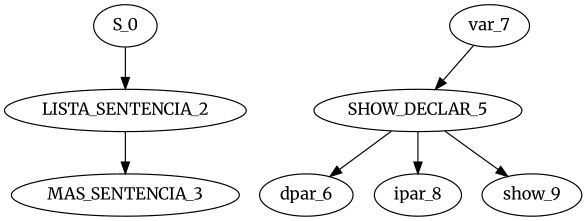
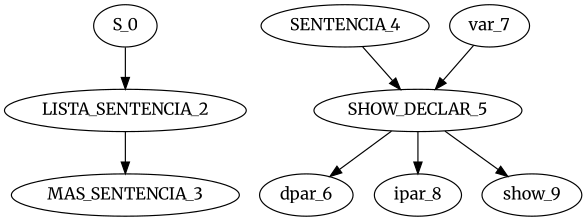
none -> (345, 26)
